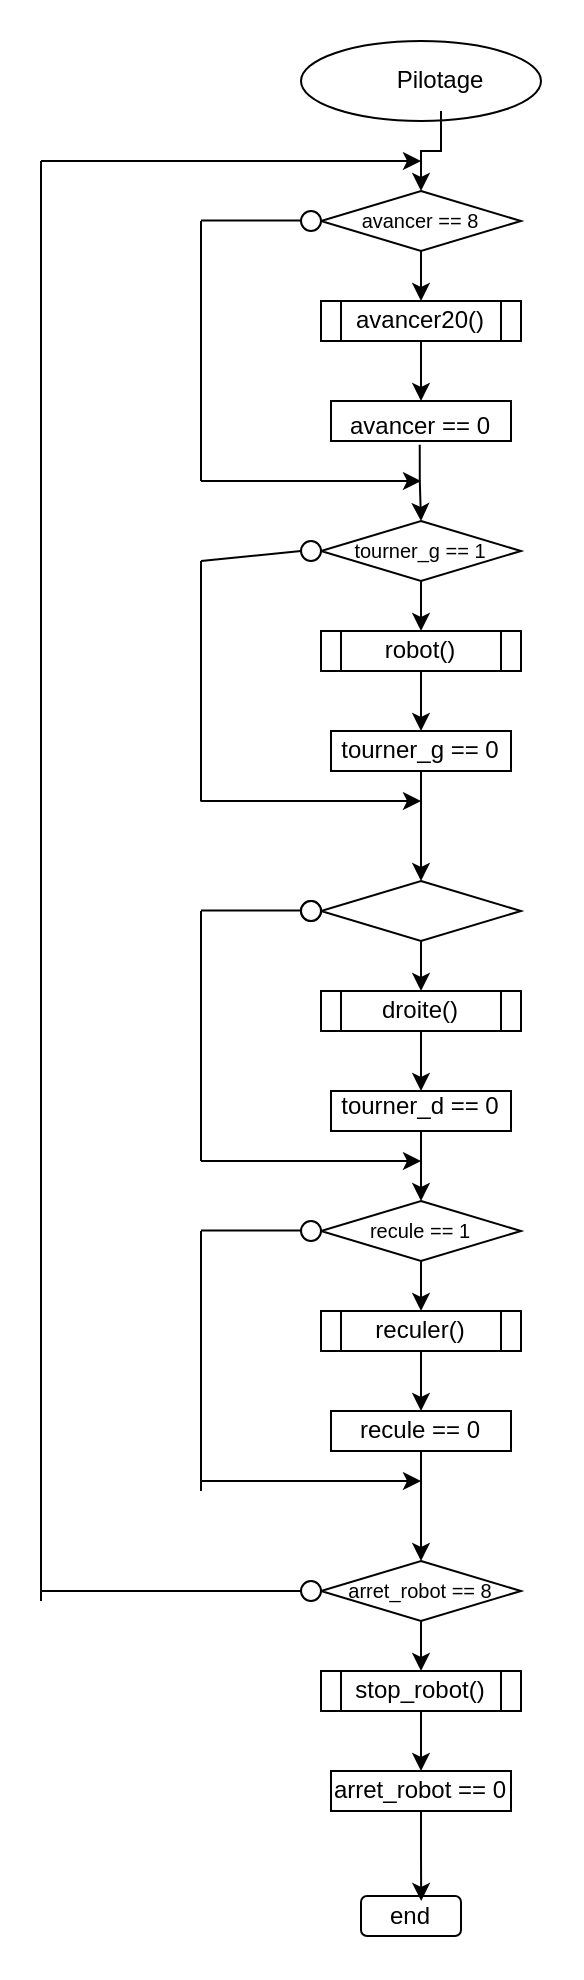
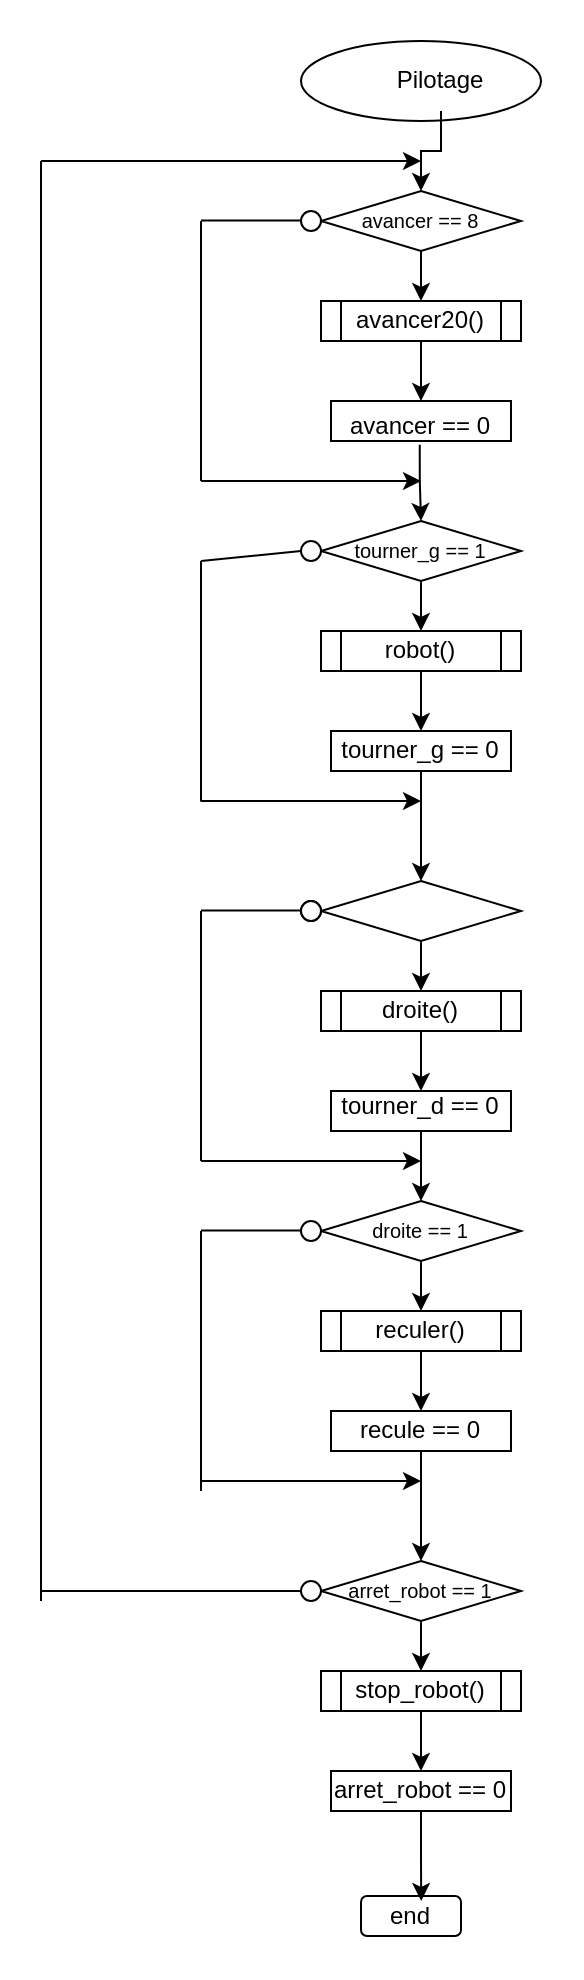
(421, 1231) -> (421, 1231)
(421, 1591) -> (421, 1591)
